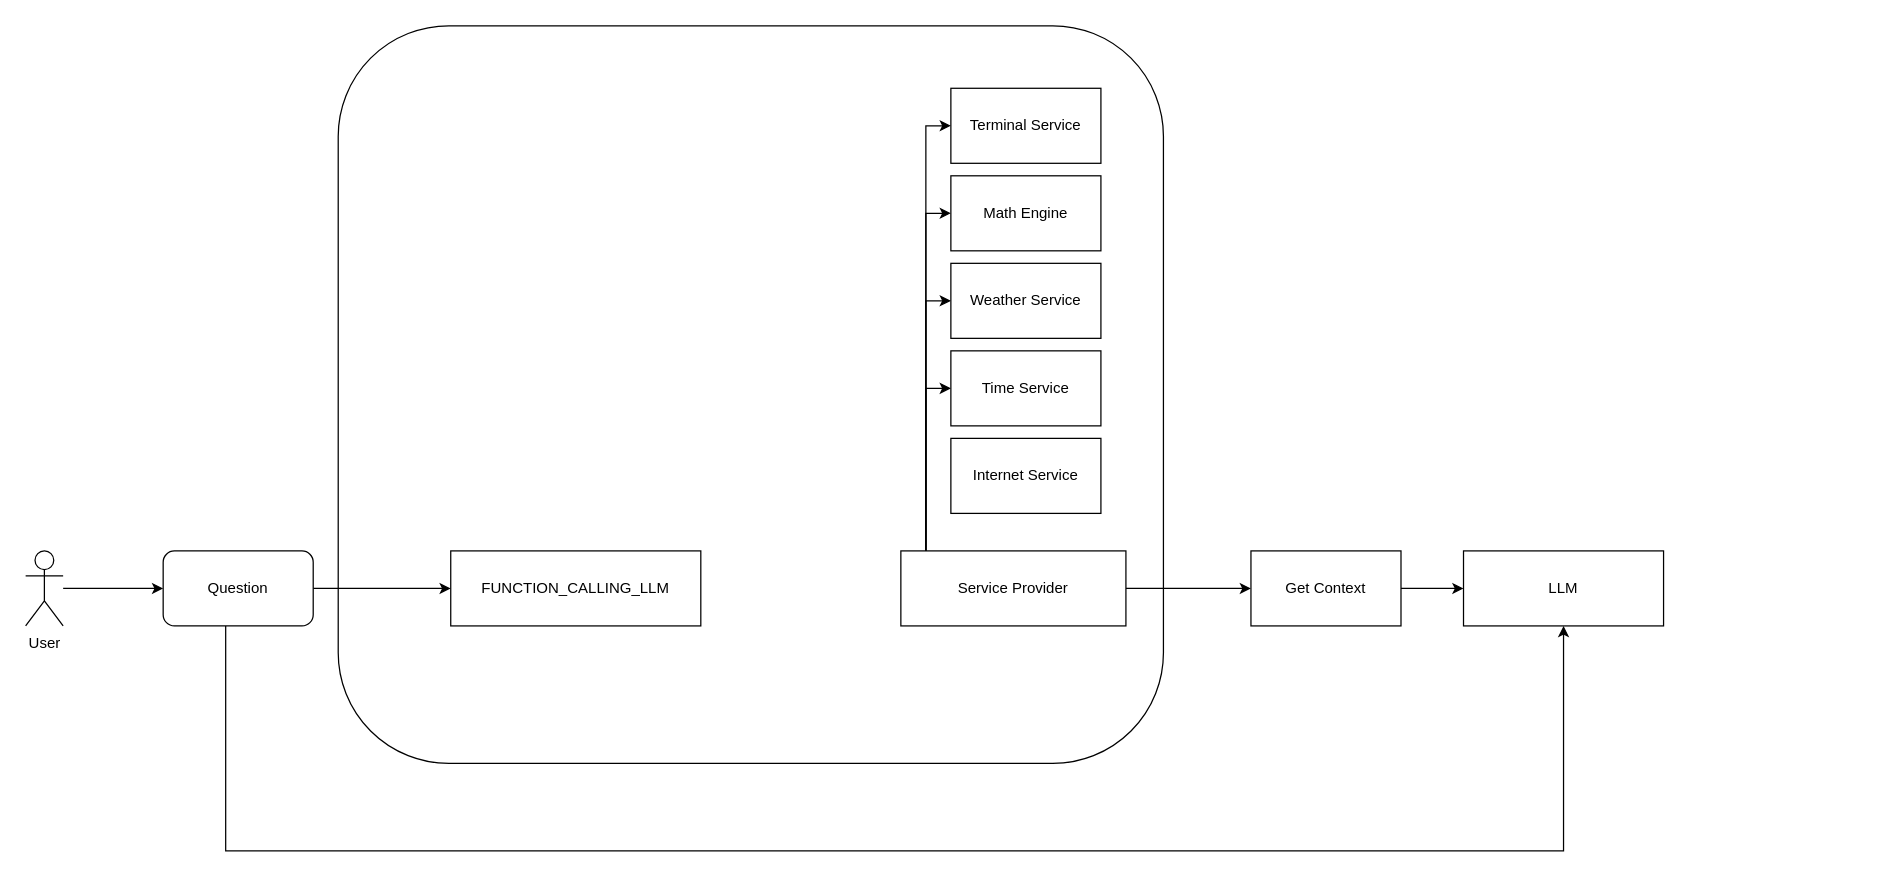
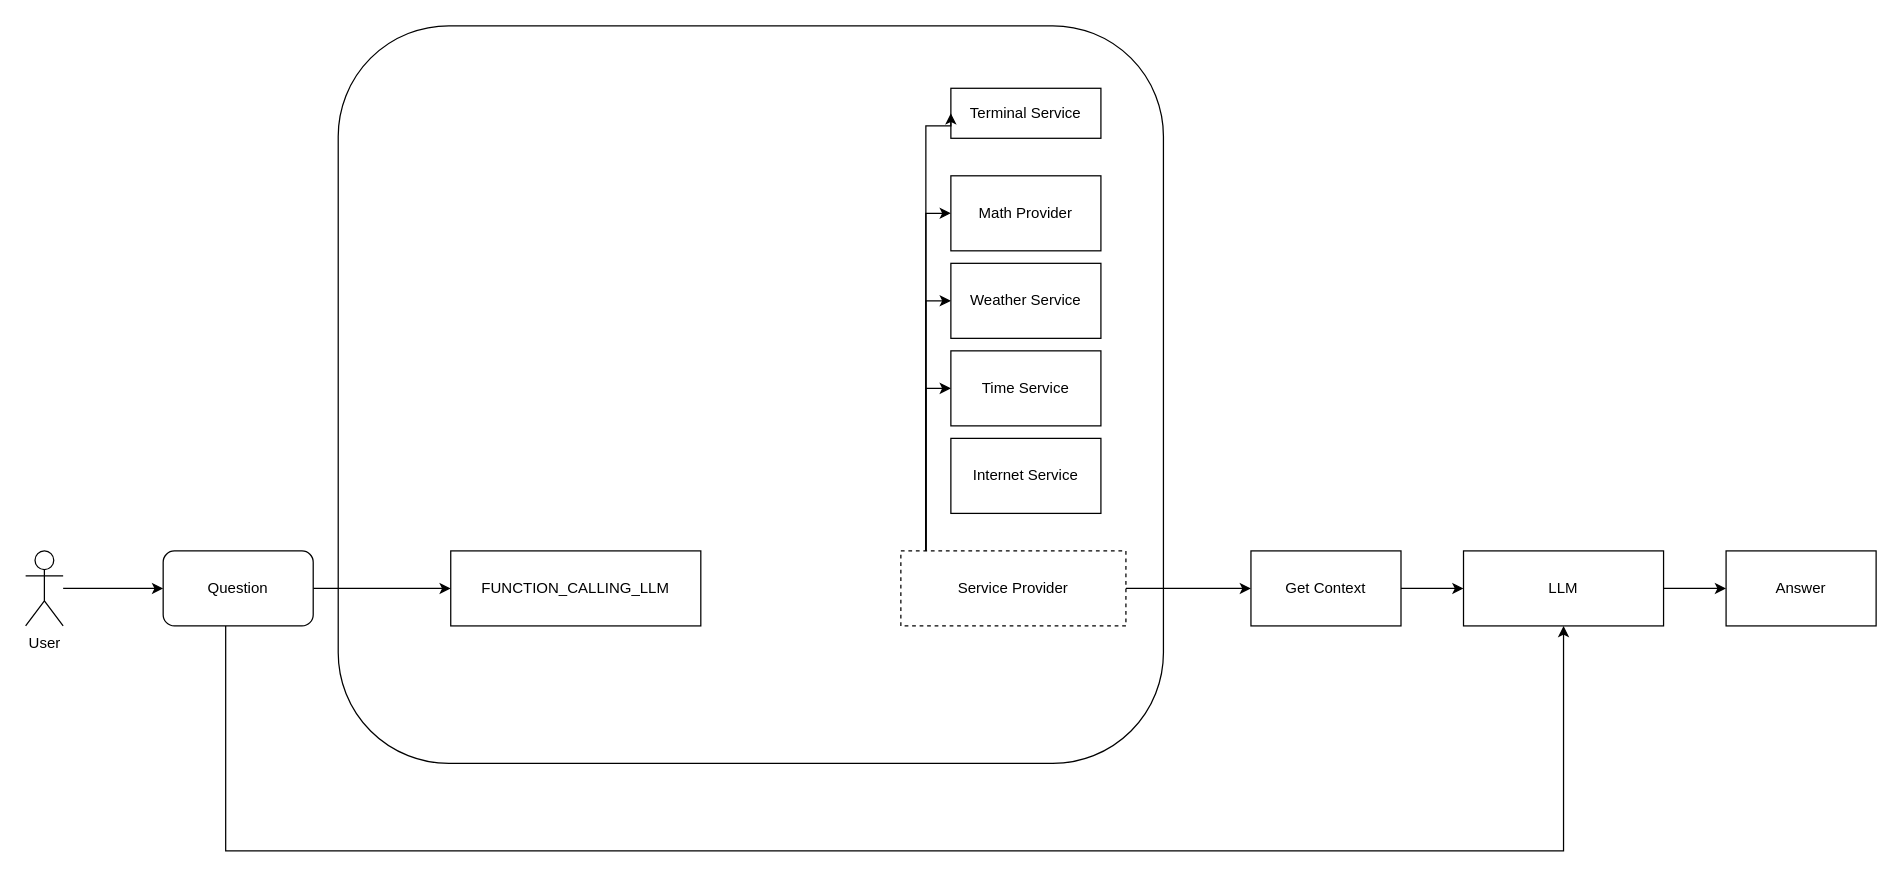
(1026, 126) -> (1026, 113)
(1026, 213) -> (1026, 213)
(1013, 588) -> (1013, 588)
none -> (1690, 588)
none -> (1801, 588)
